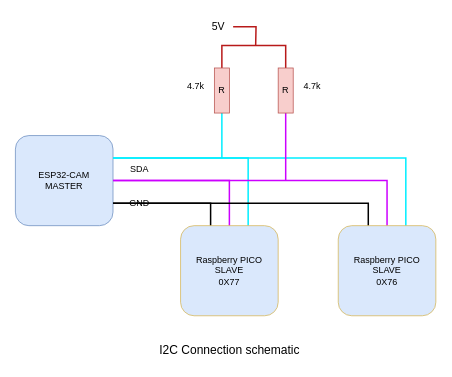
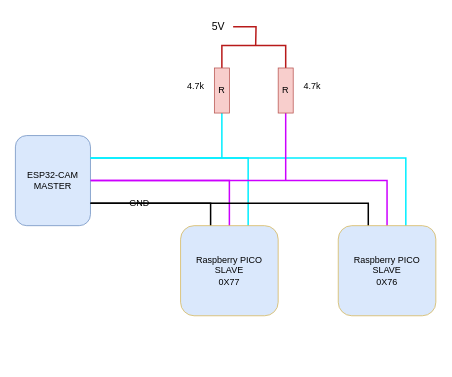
(139, 169) -> none
(64, 180) -> (53, 180)
(229, 349) -> none
